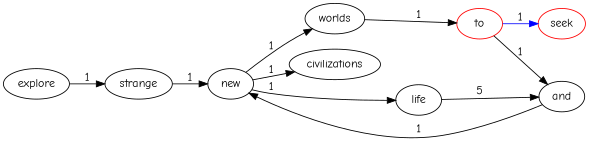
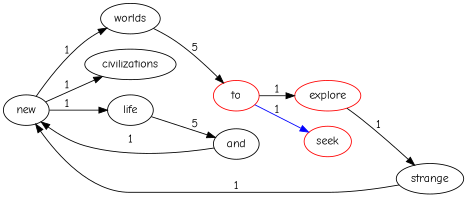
(419, 15) -> (195, 48)
(518, 57) -> (273, 96)
(36, 84) -> (328, 96)
